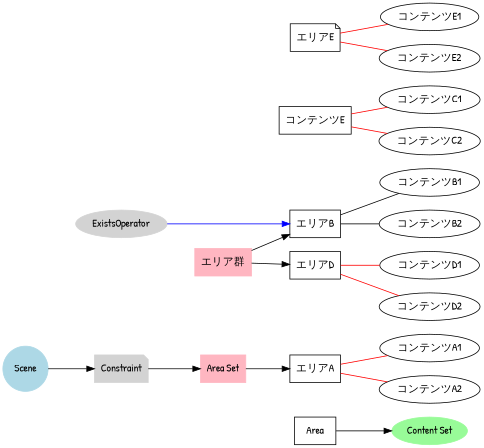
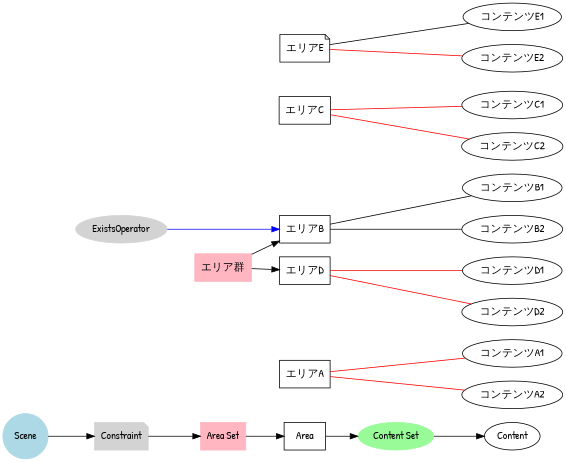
(364, 29) -> (399, 34)
(315, 120) -> (305, 110)
(264, 369) -> (261, 436)
none -> (512, 436)
